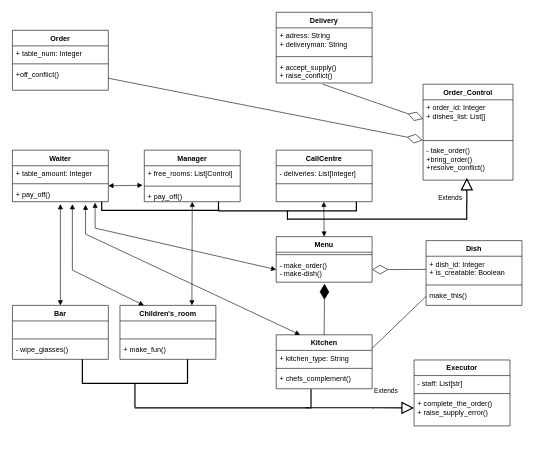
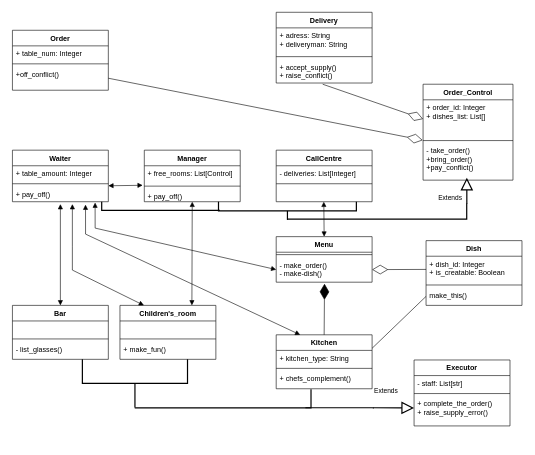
(454, 151) -> (454, 151)
(45, 350) -> (44, 350)
